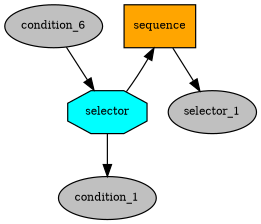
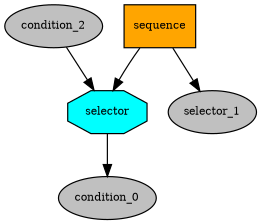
(54, 26) -> (54, 26)
(138, 75) -> (129, 64)
(107, 198) -> (107, 198)
